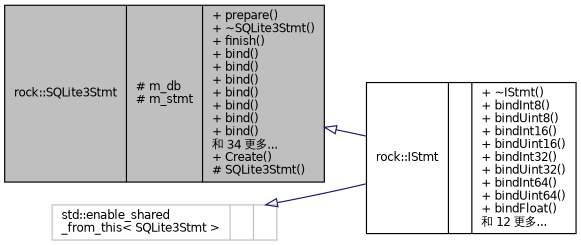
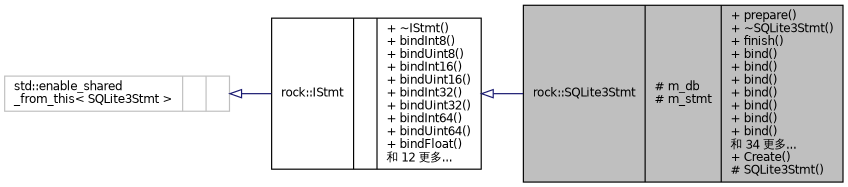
(351, 133) -> (508, 94)
